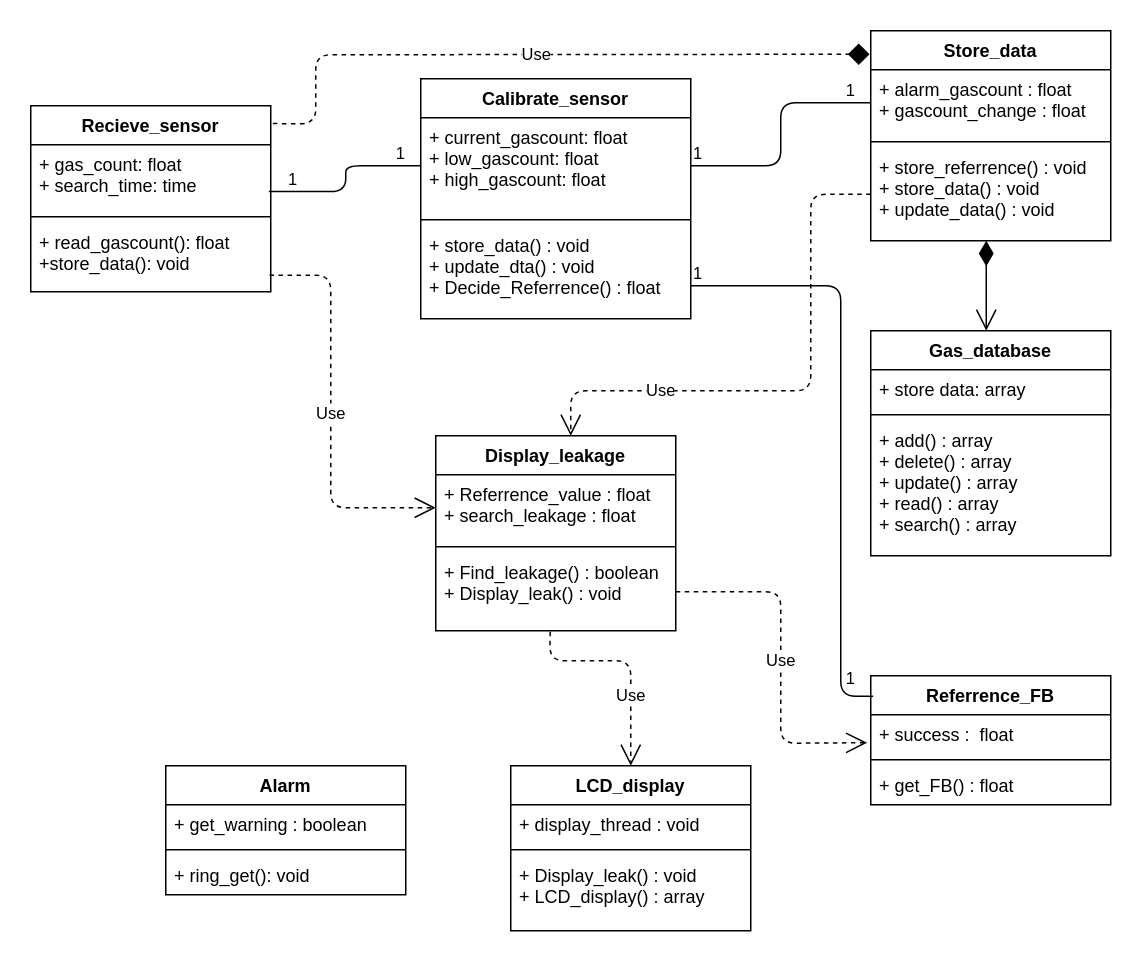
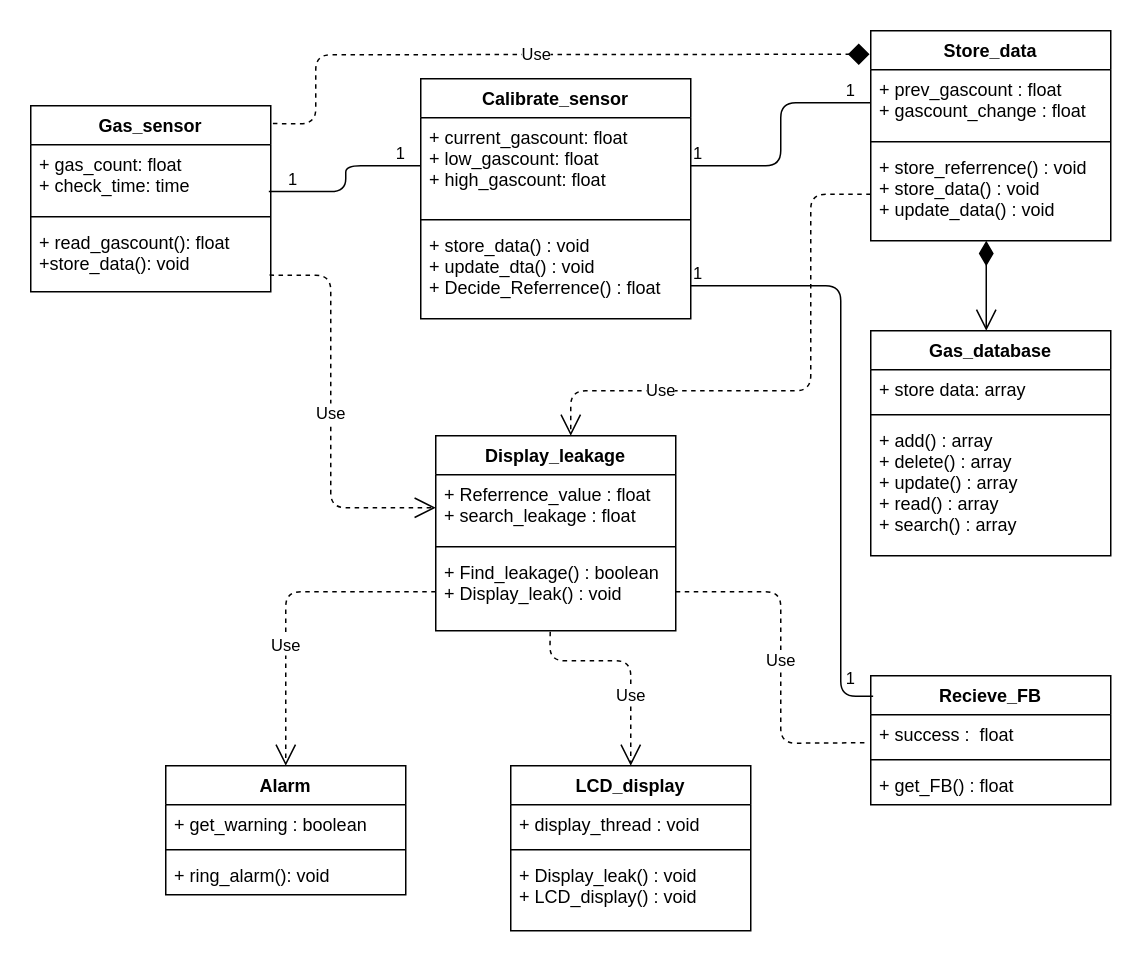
(986, 90) -> (983, 90)
(150, 126) -> (150, 126)
(120, 165) -> (120, 165)
none -> (286, 608)
(990, 696) -> (990, 696)
(860, 743) -> (861, 743)
(253, 876) -> (261, 876)
(616, 876) -> (616, 876)
